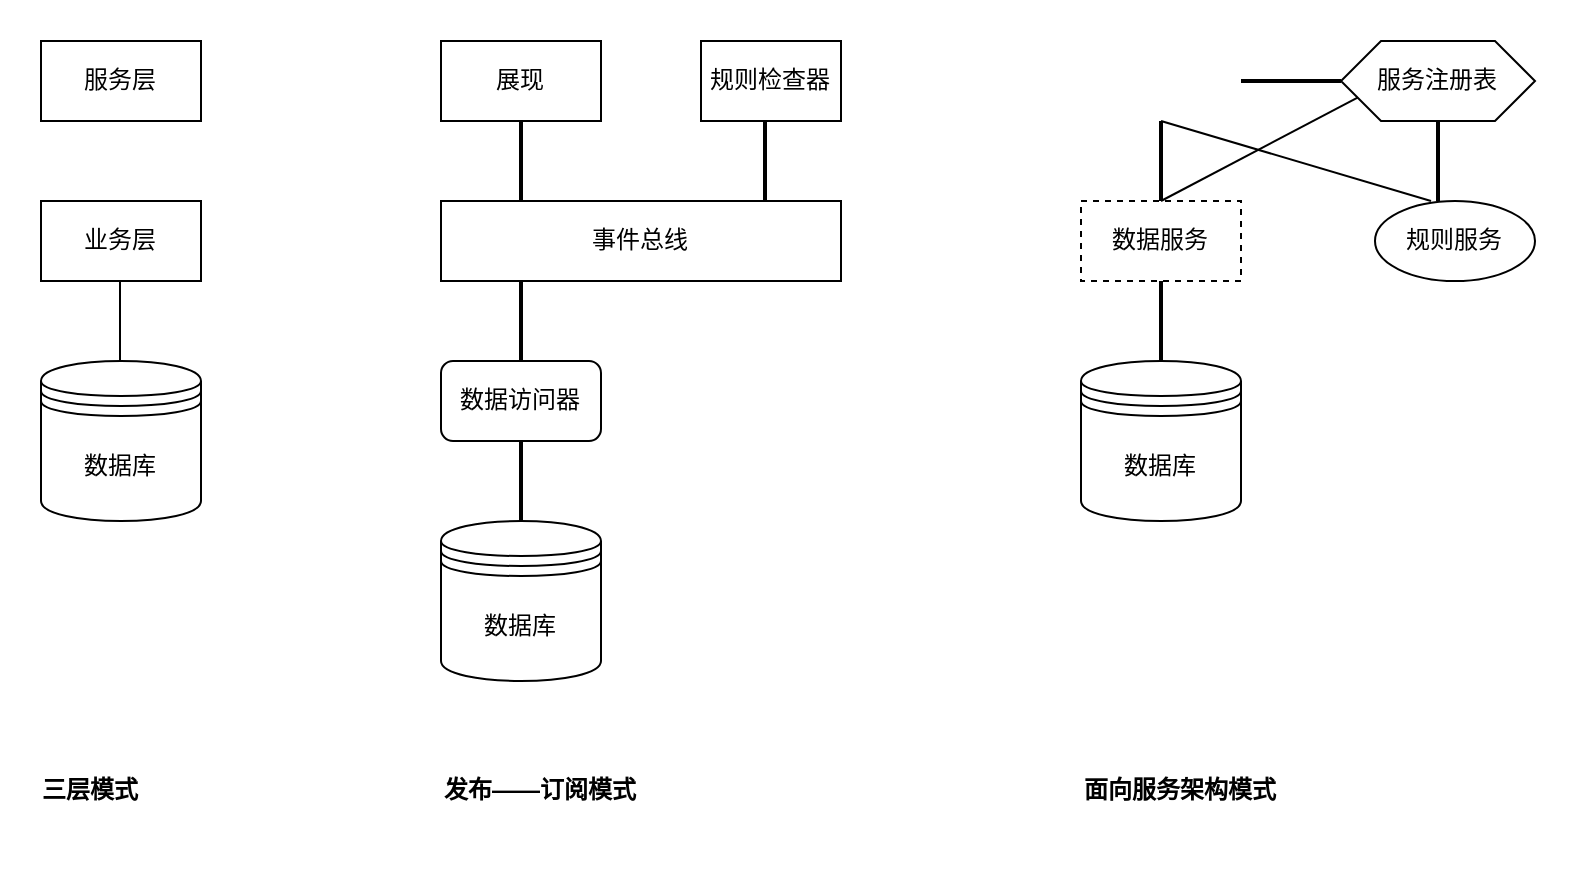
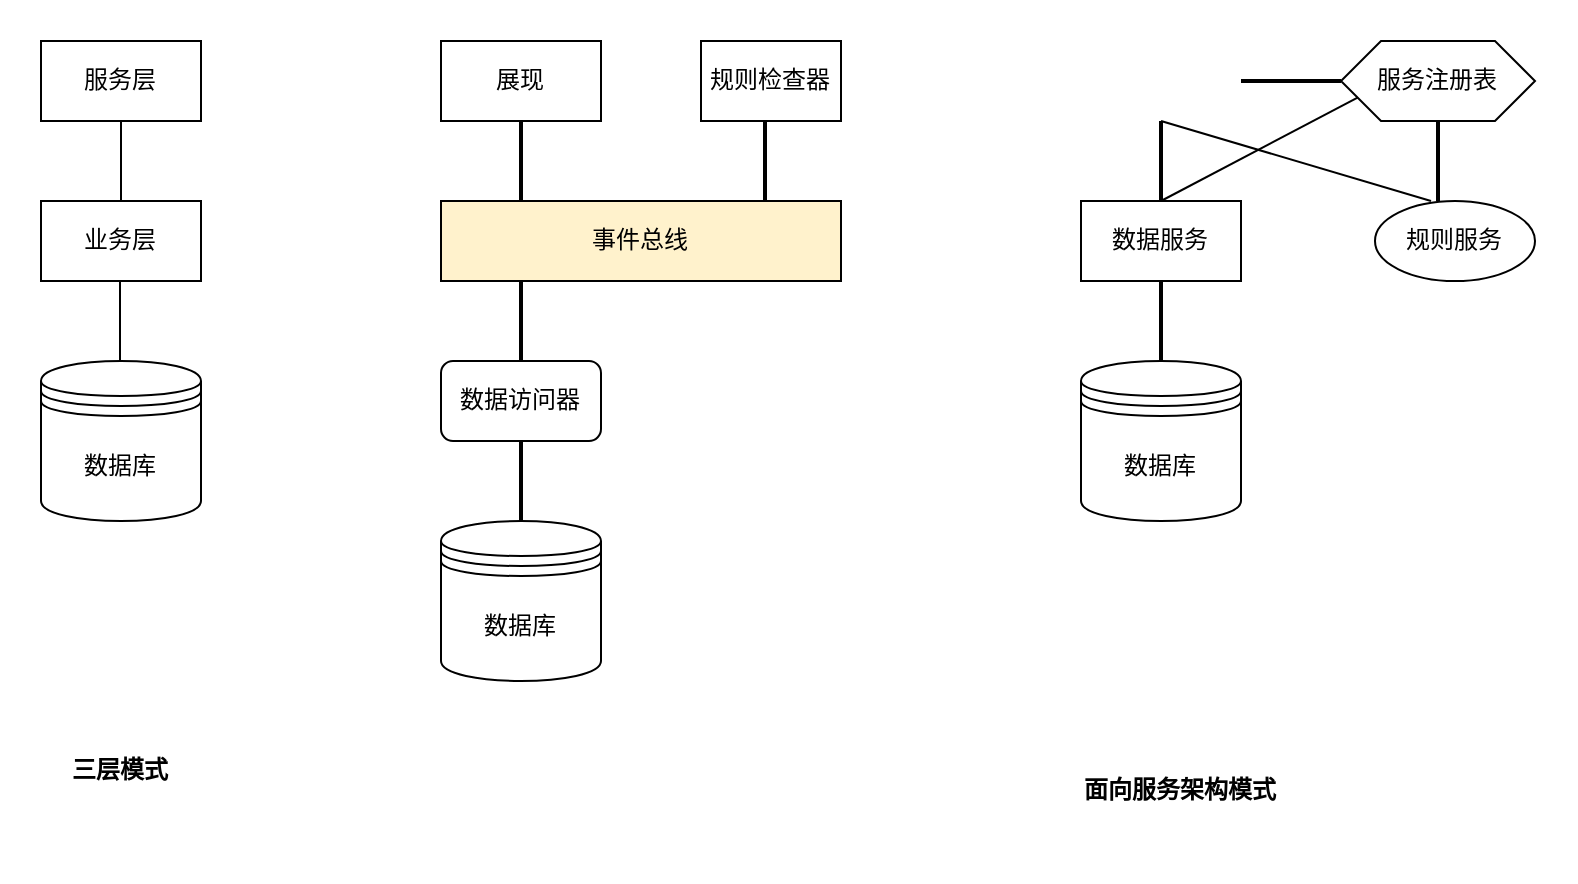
none -> (121, 161)
(641, 241) -> (641, 241)
(1161, 241) -> (1161, 241)
(91, 791) -> (121, 771)
(541, 791) -> none
